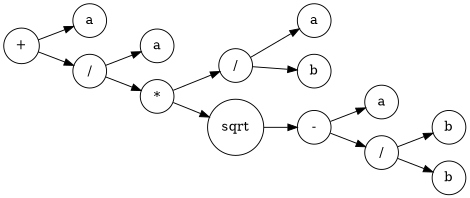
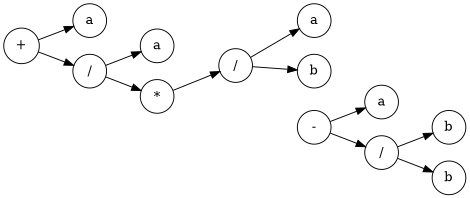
(236, 127) -> none
